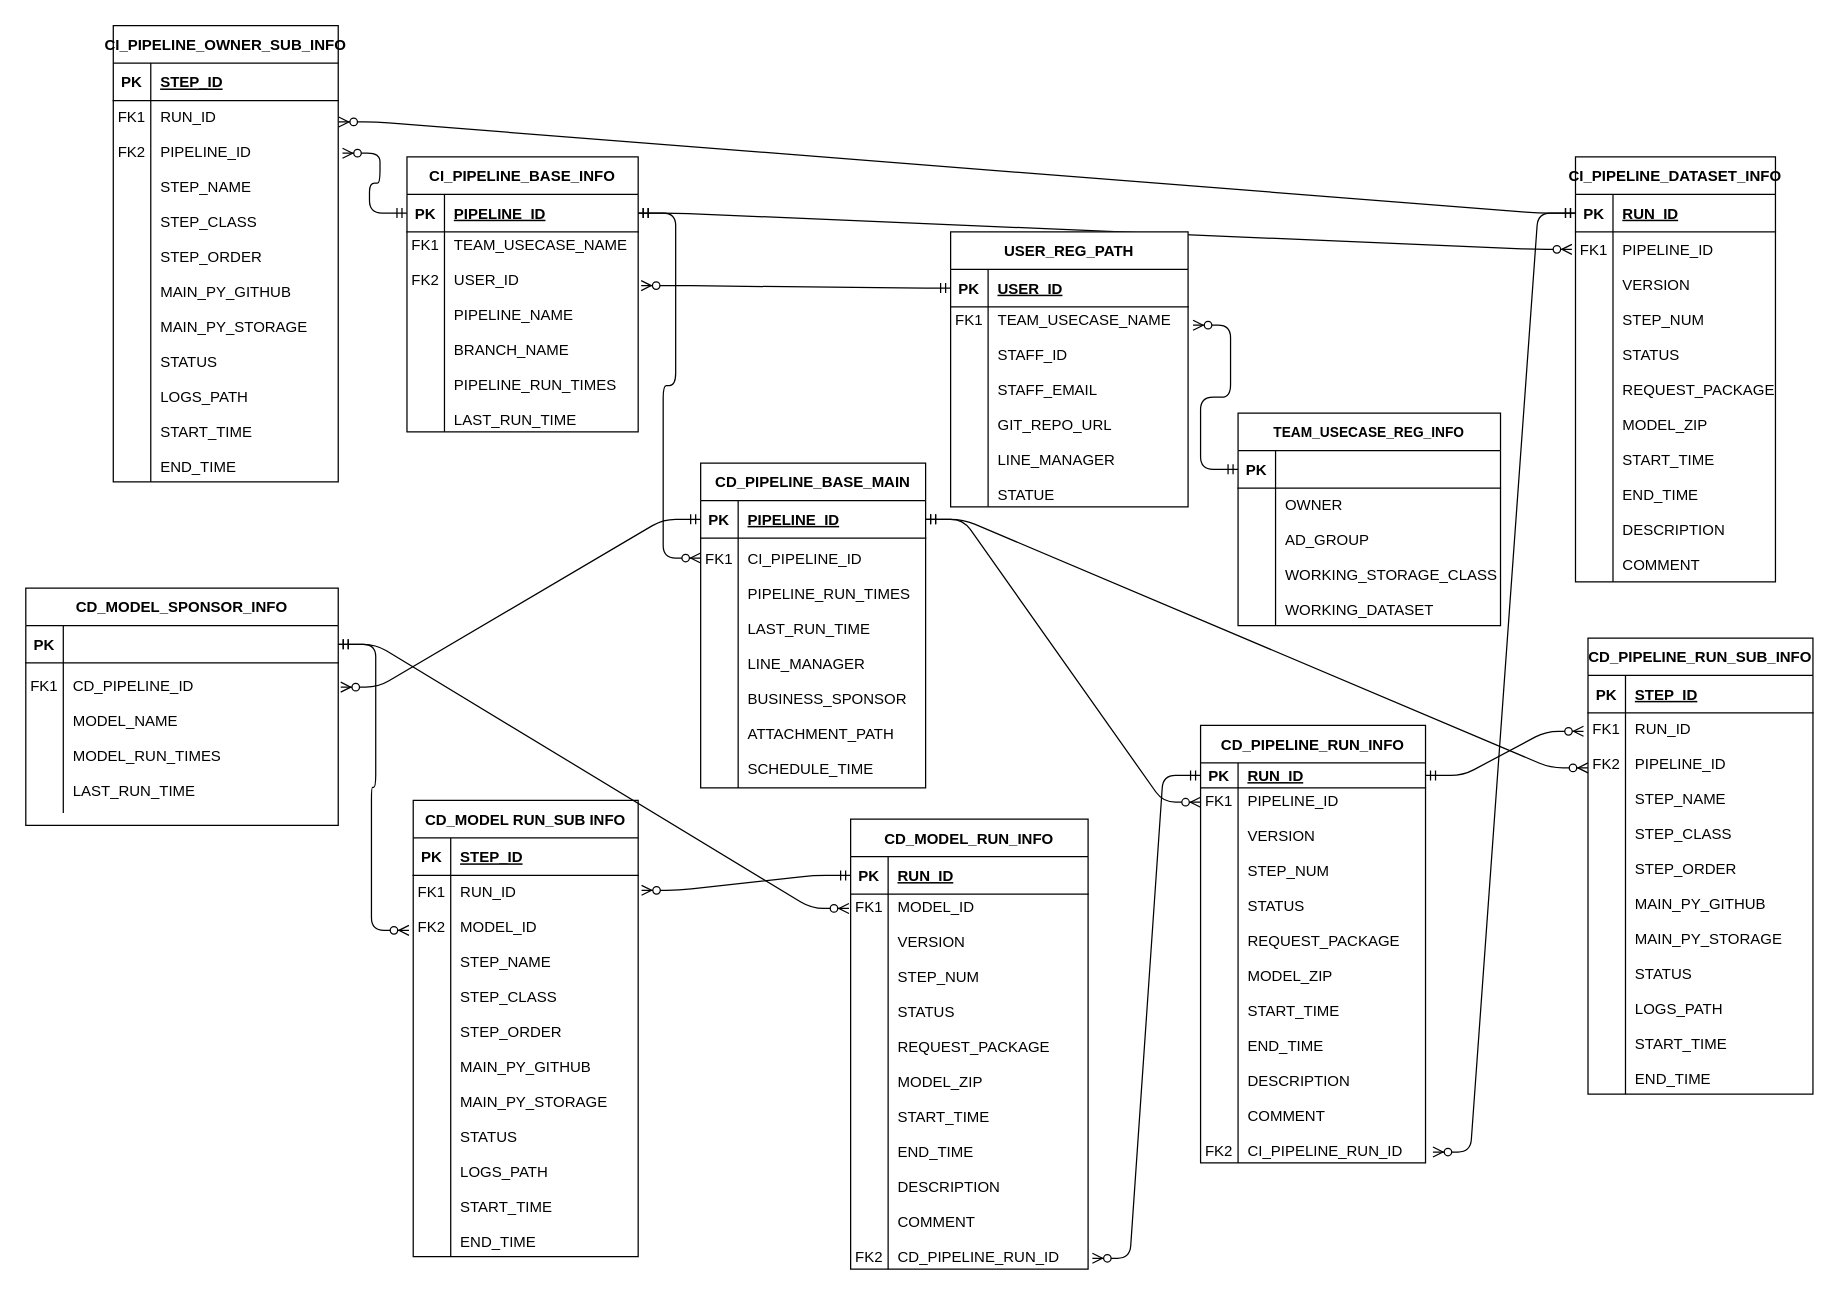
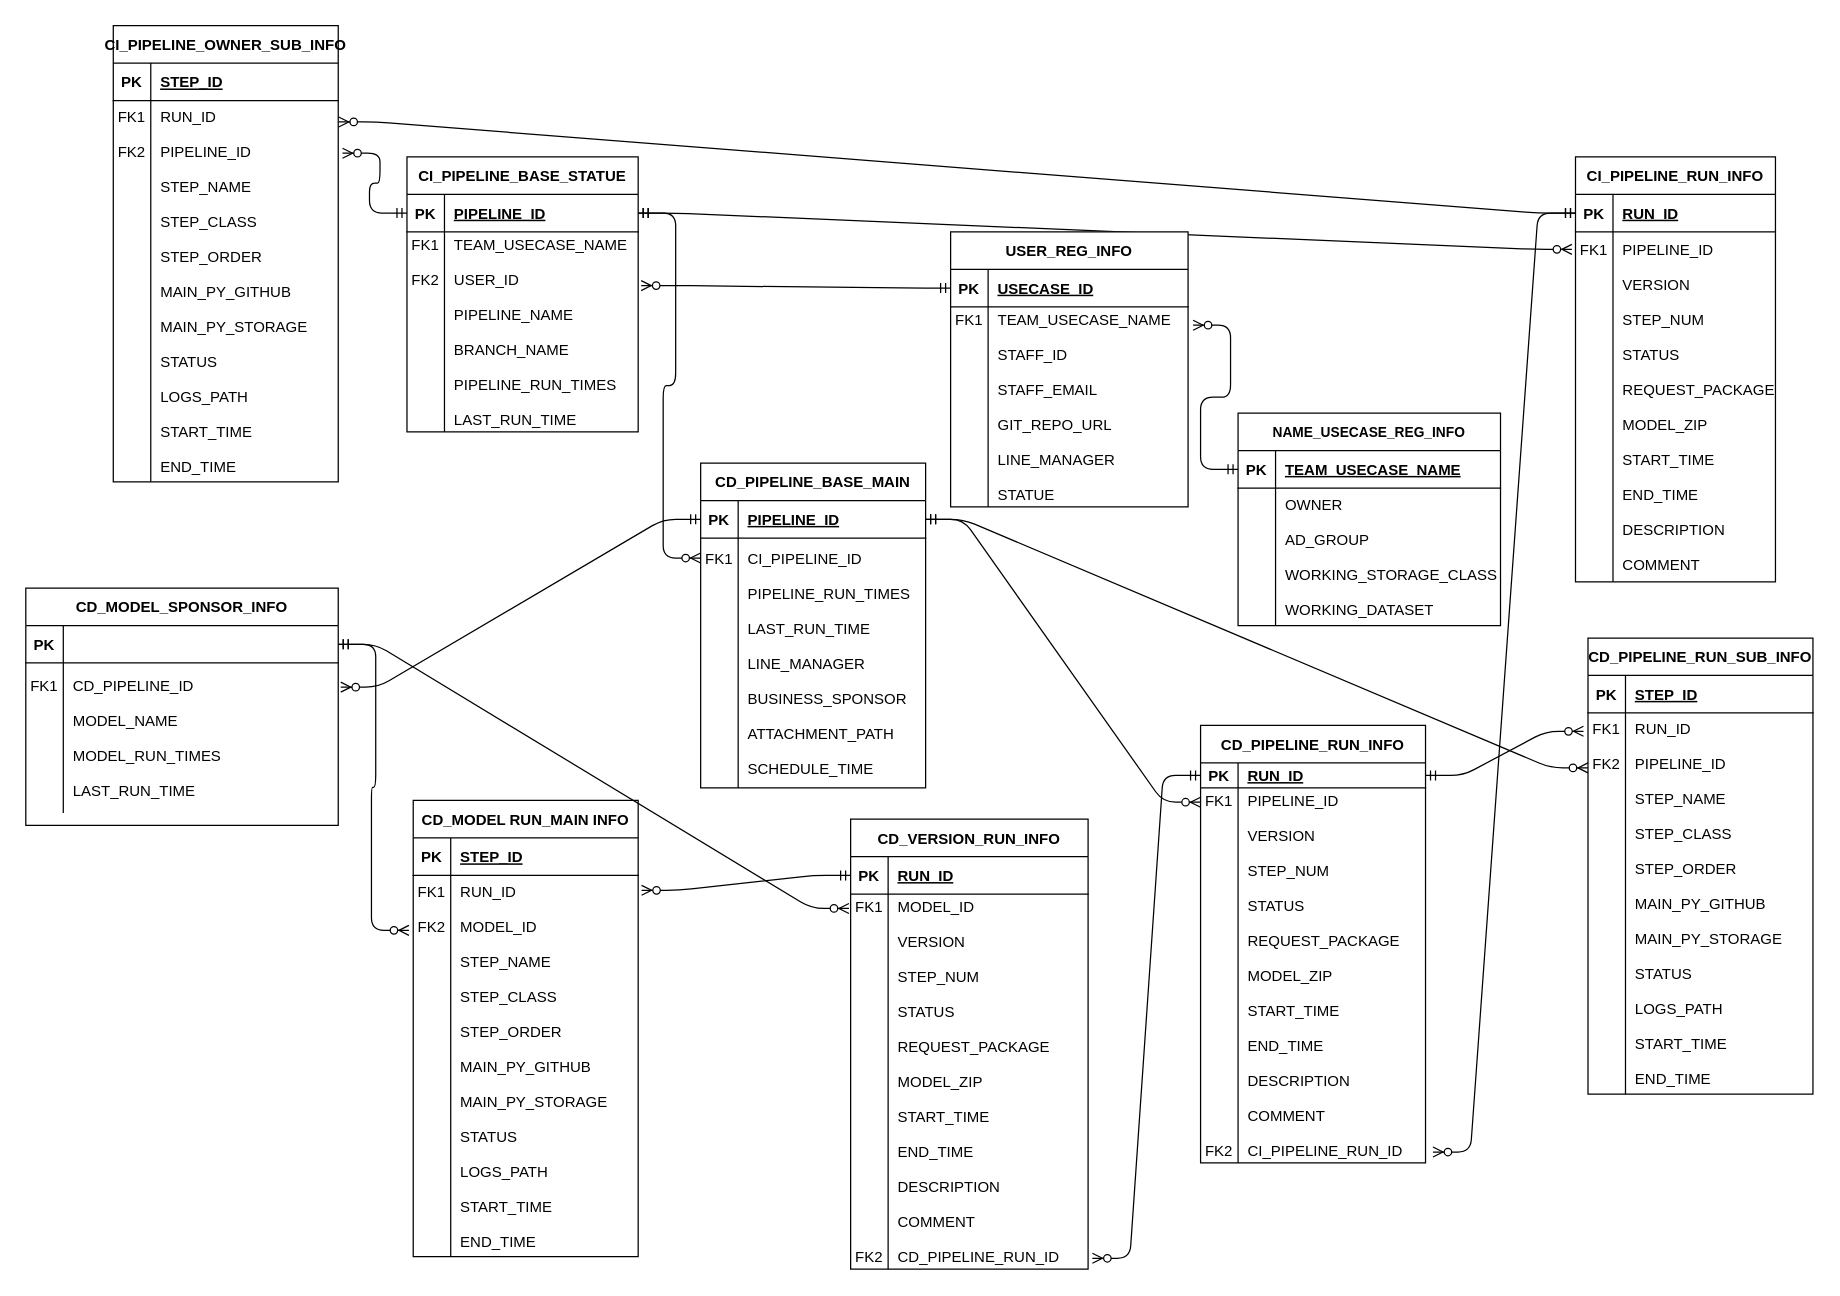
(522, 176) -> (522, 176)
(1675, 176) -> (1675, 176)
(1069, 251) -> (1069, 251)
(1027, 289) -> (1040, 289)
(1369, 432) -> (1369, 432)
none -> (1388, 469)
(525, 820) -> (525, 820)
(969, 839) -> (969, 839)
